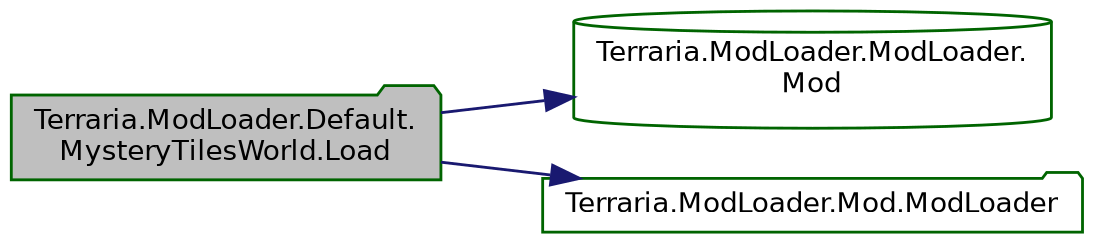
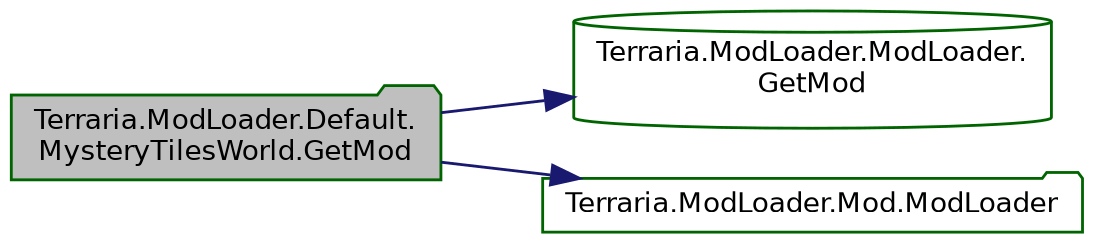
(813, 70) -> (813, 70)
(226, 137) -> (226, 137)
